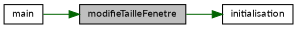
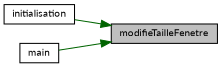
(199, 14) -> (88, 22)
